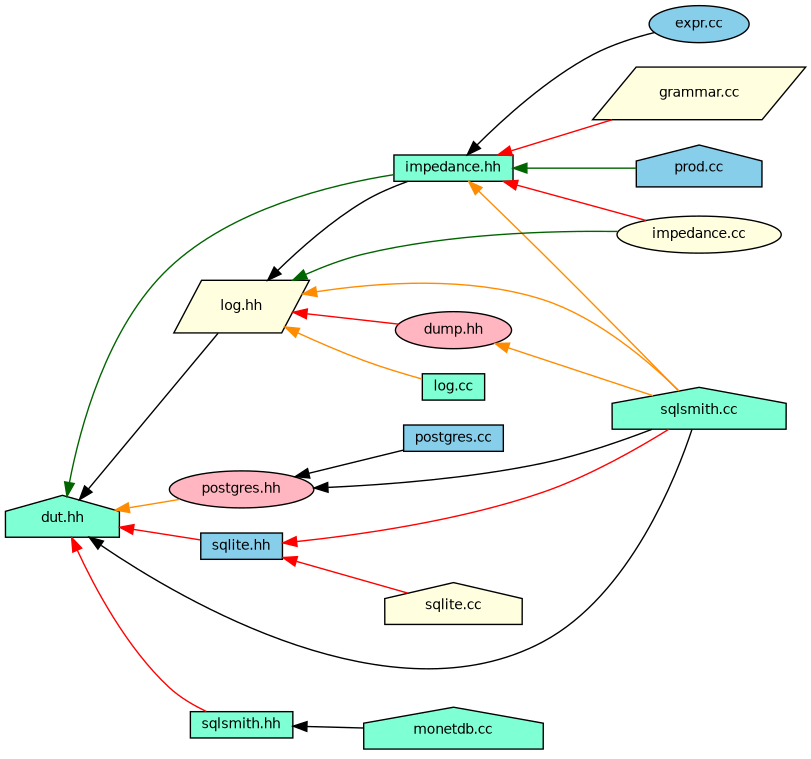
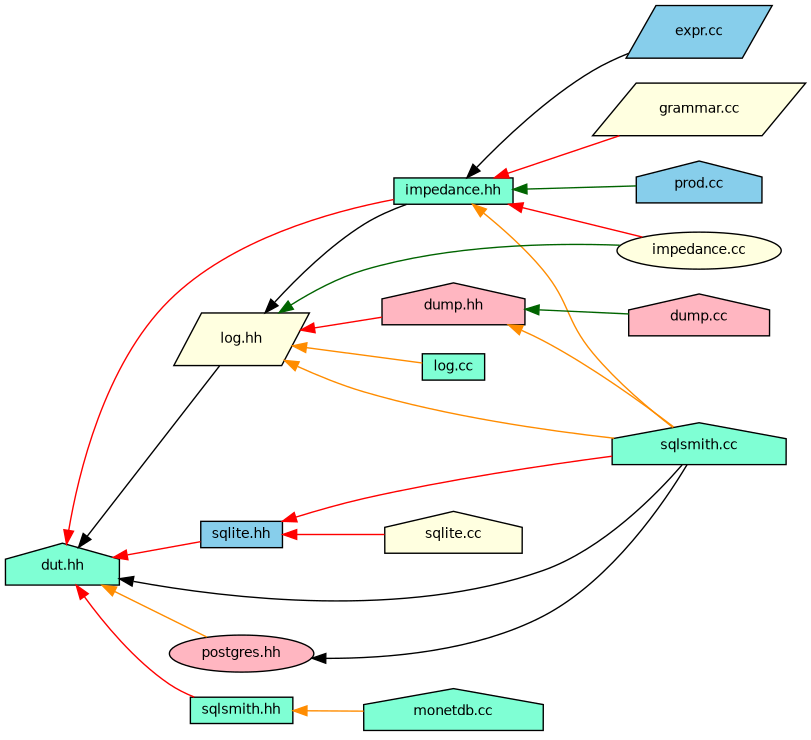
(699, 24) -> (699, 32)
(171, 266) -> (167, 302)
none -> (699, 317)
(453, 330) -> (453, 306)
(453, 438) -> none
(335, 727) -> (335, 711)
